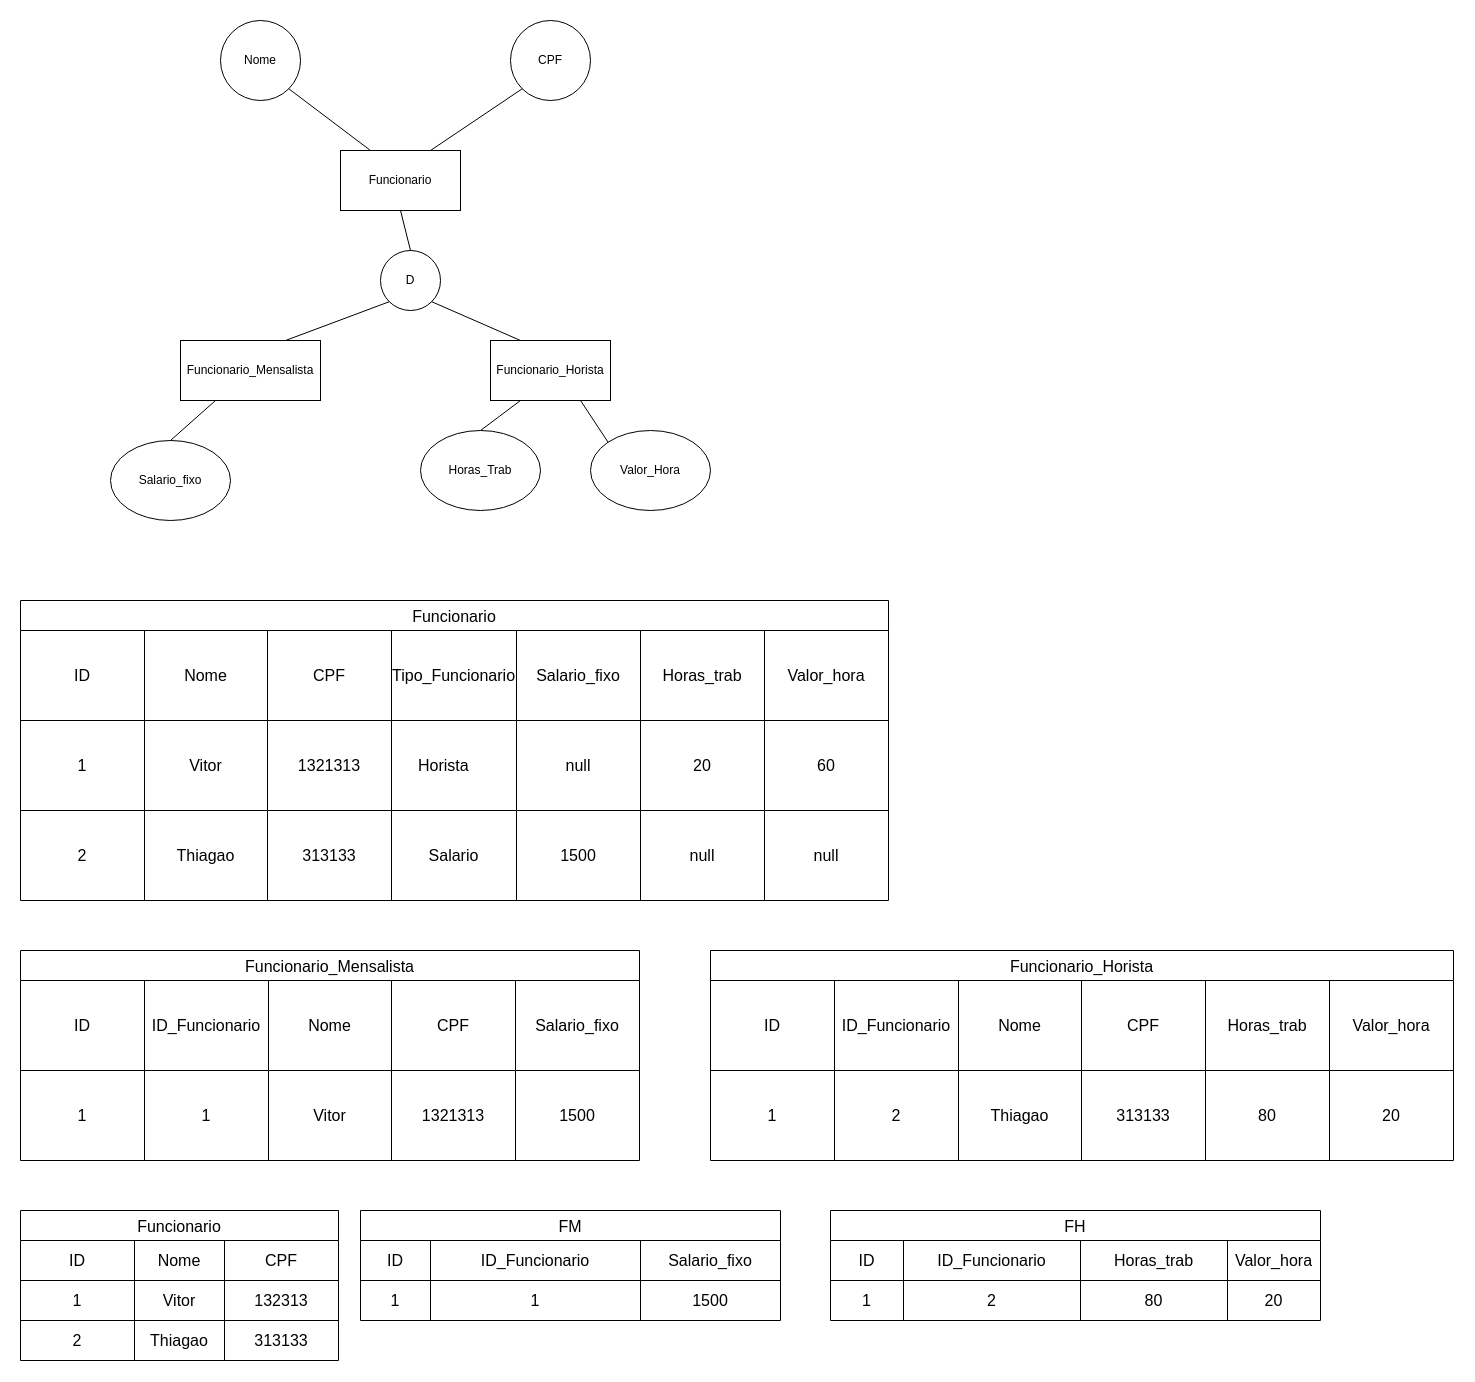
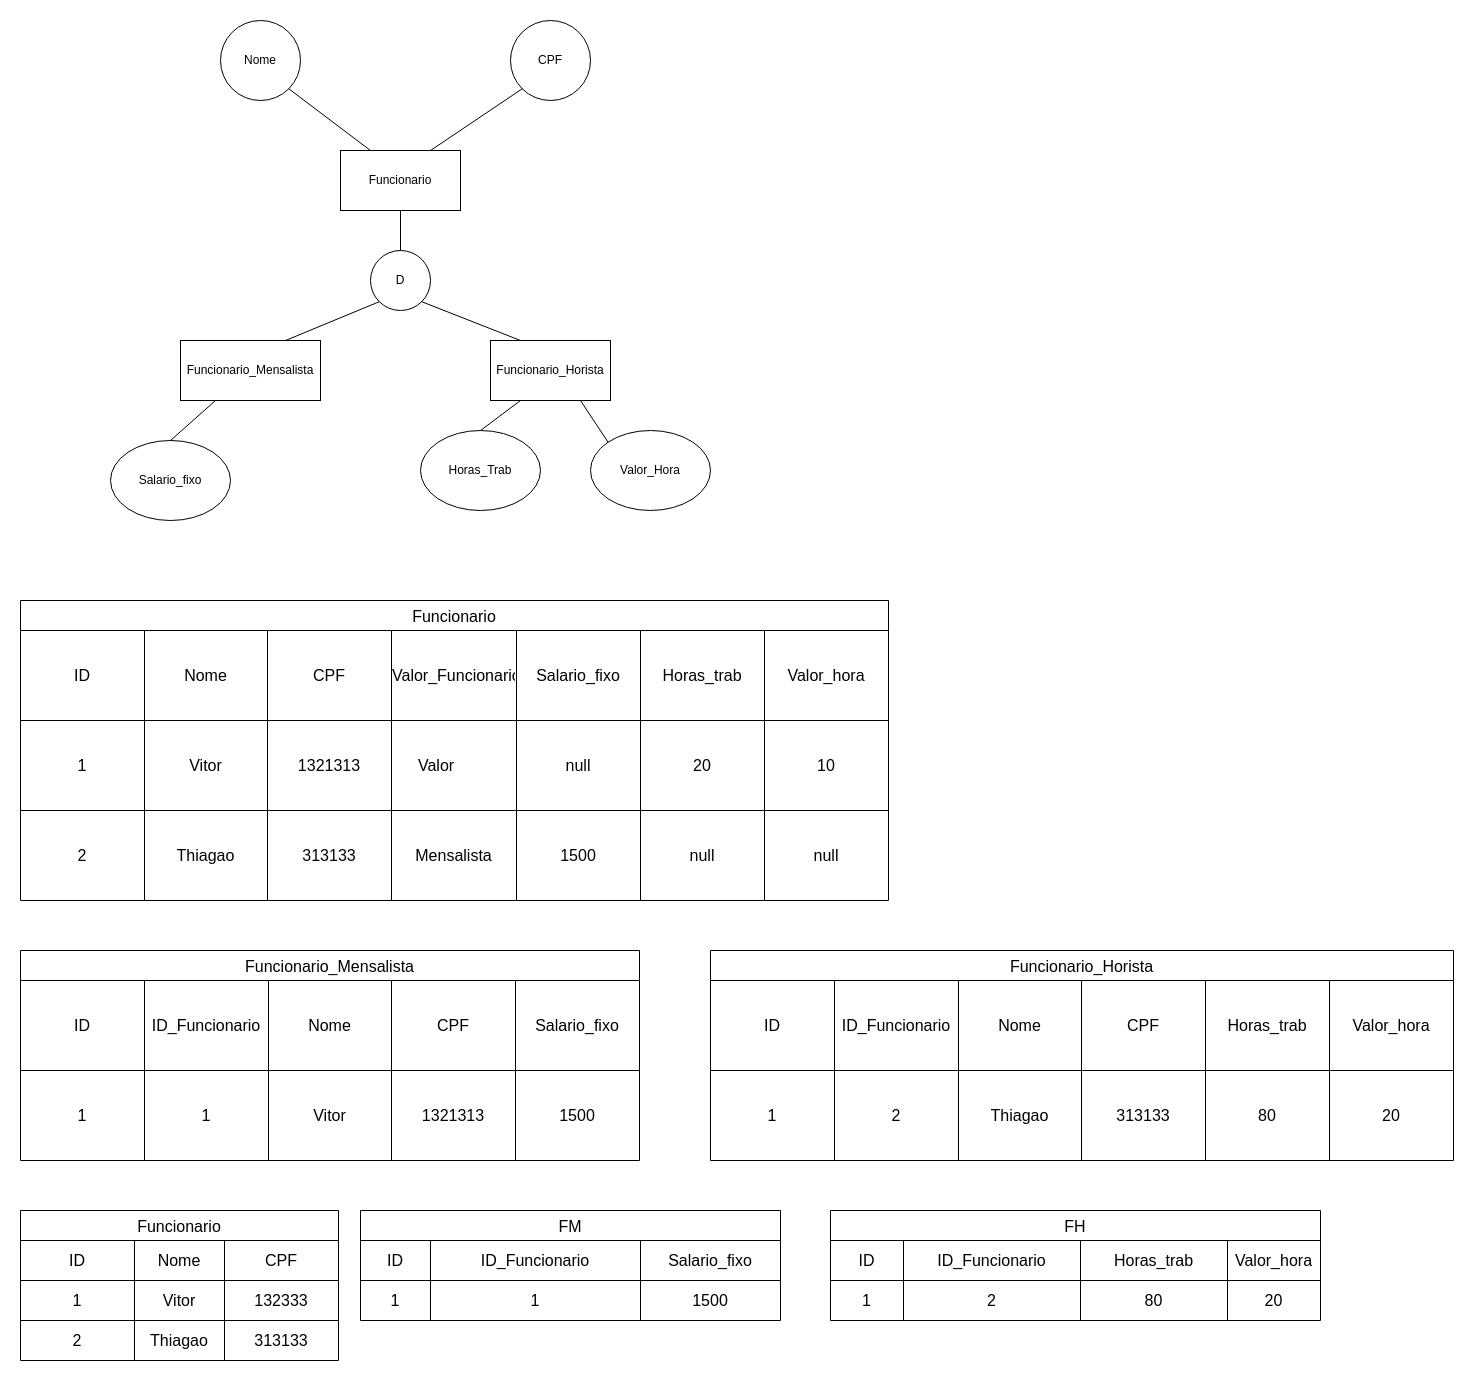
(411, 281) -> (401, 281)
(454, 676) -> (454, 676)
(454, 766) -> (454, 766)
(827, 766) -> (827, 766)
(454, 856) -> (454, 856)
(282, 1301) -> (282, 1301)
